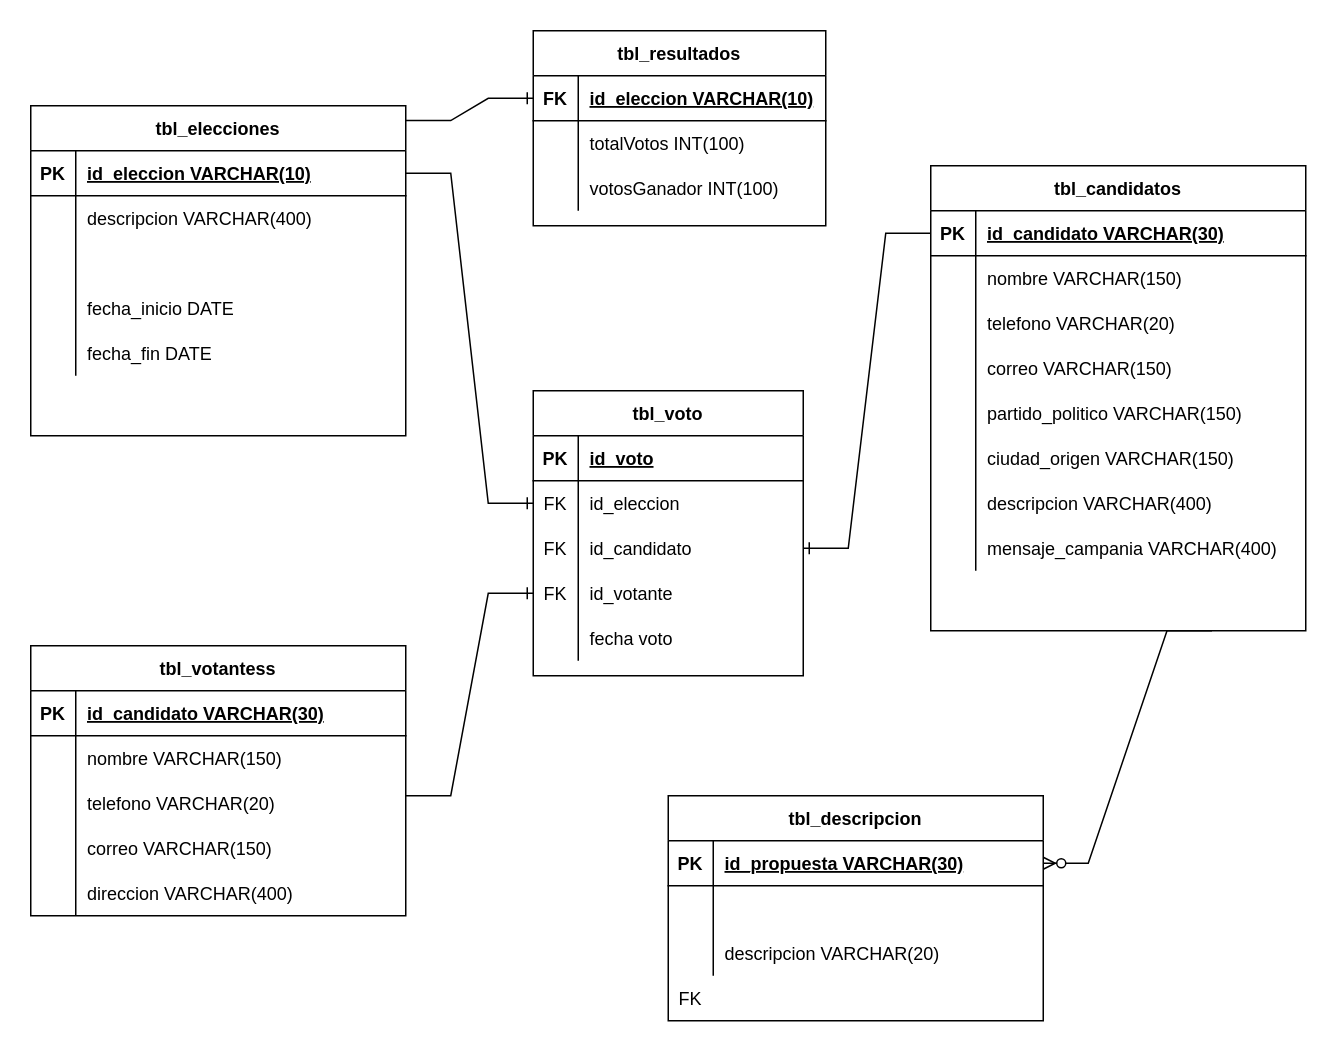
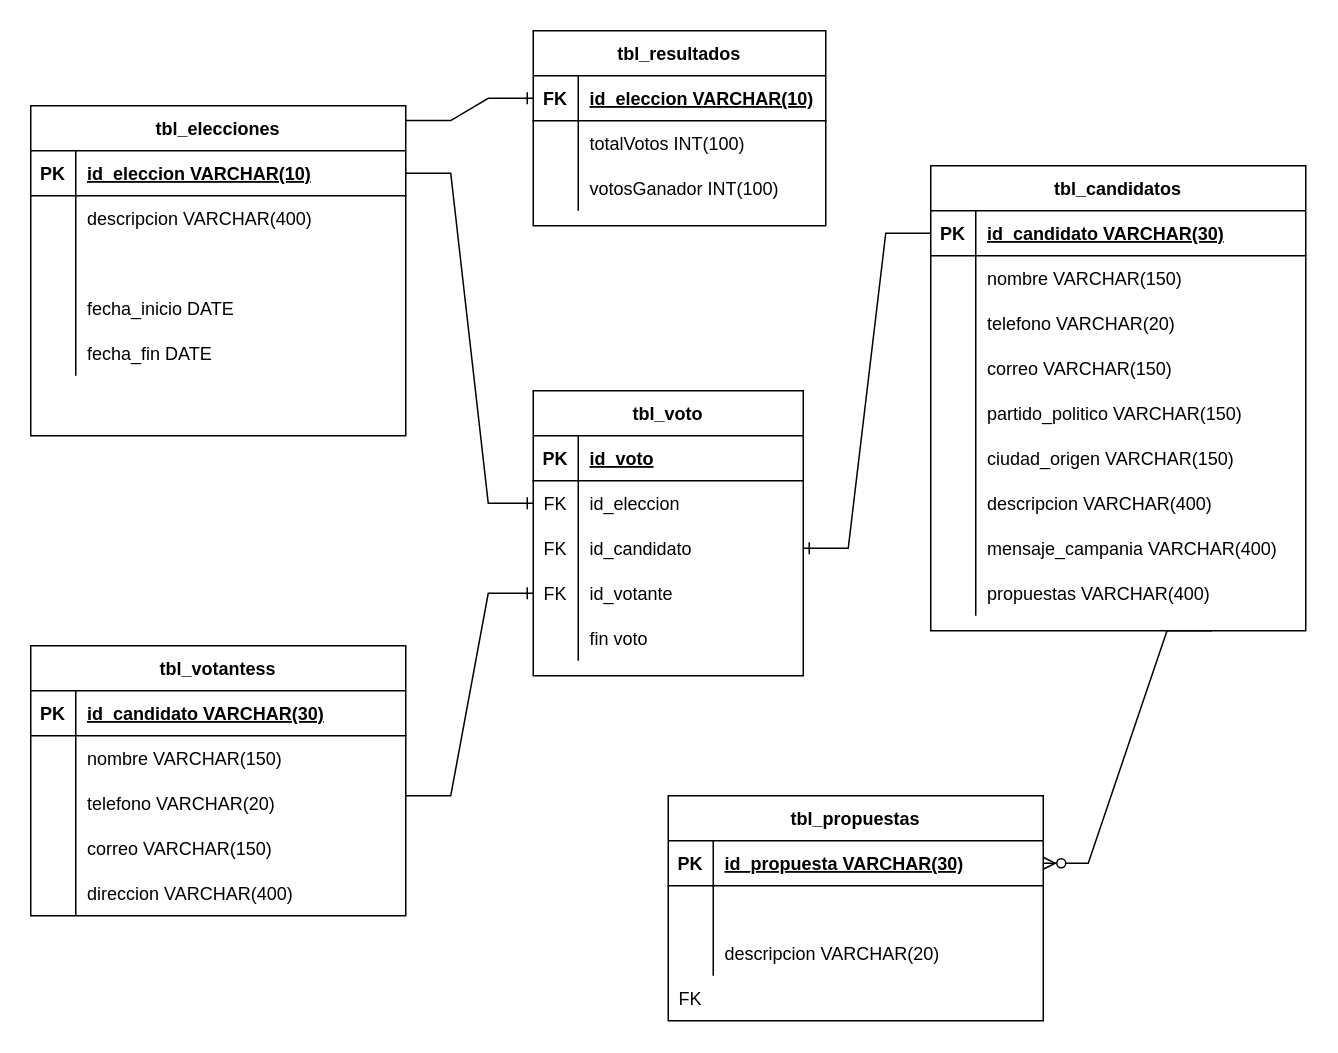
none -> (1141, 593)
(638, 639) -> (625, 639)
(855, 819) -> (855, 819)
